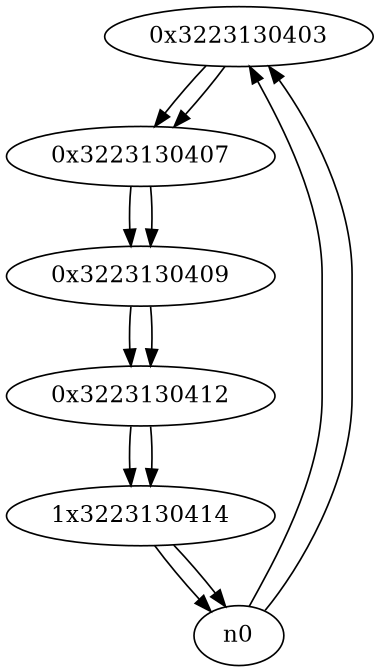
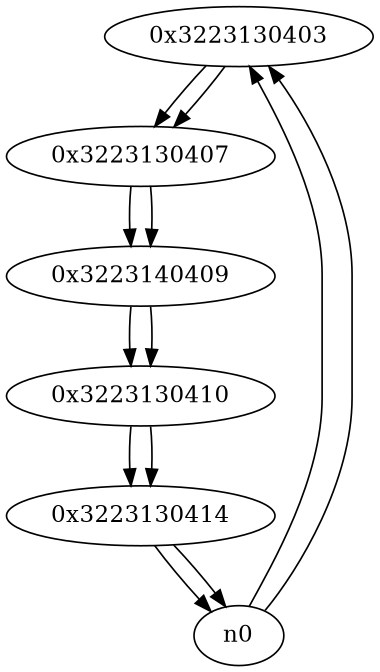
(141, 276) -> (141, 276)
(141, 396) -> (141, 396)
(141, 516) -> (141, 516)
